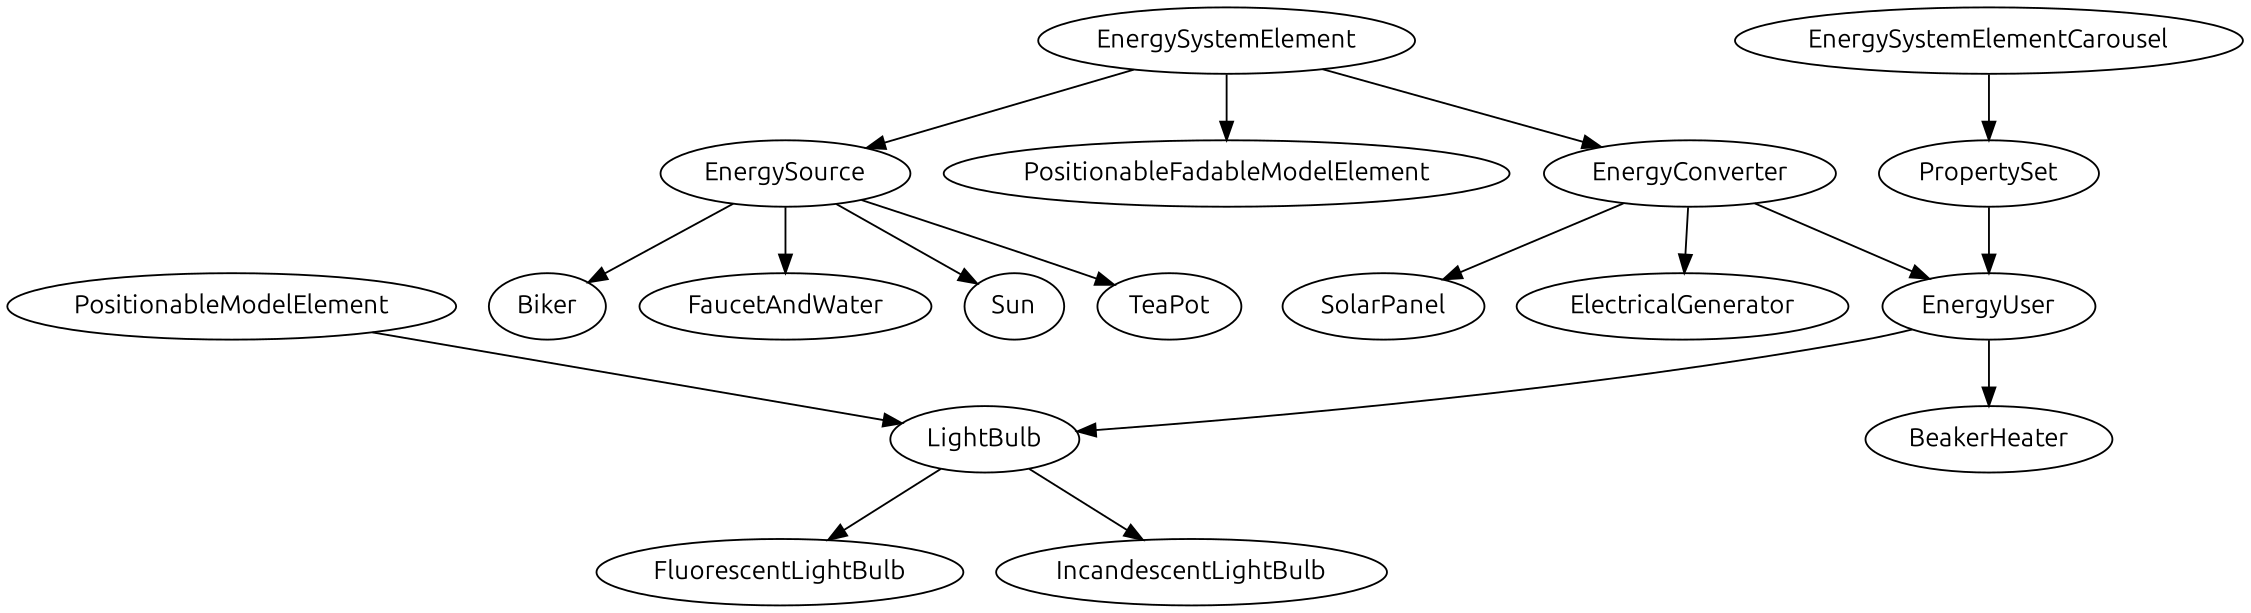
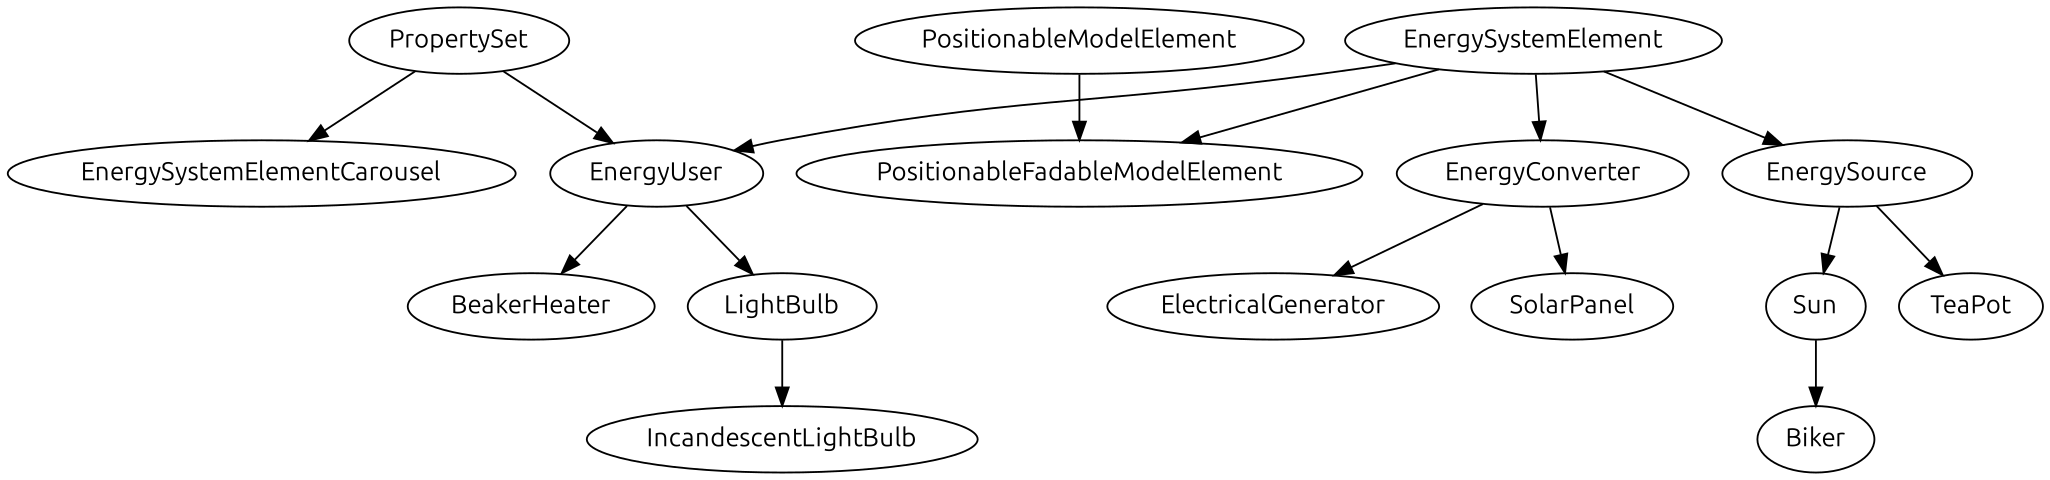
(1989, 98) -> (370, 101)
(1833, 237) -> (1057, 102)
(669, 239) -> (1816, 364)
(785, 306) -> none
(628, 376) -> (1079, 89)
(780, 572) -> none
